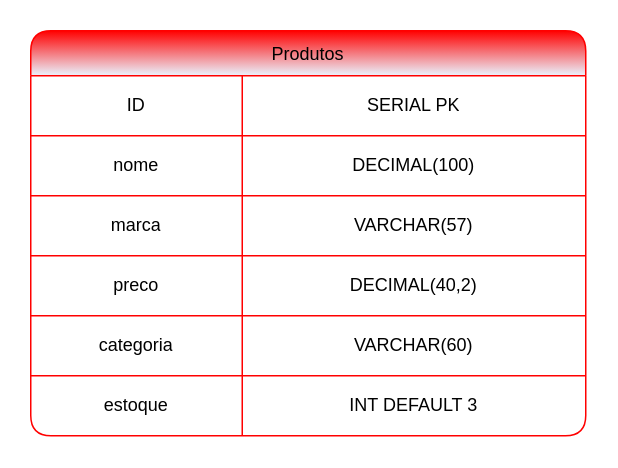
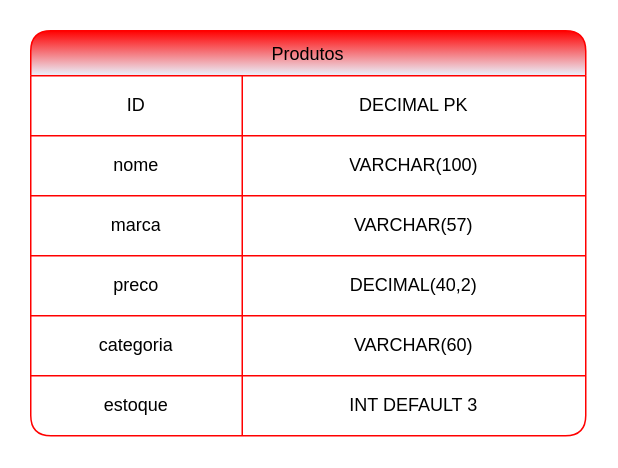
(414, 106) -> (414, 106)
(414, 166) -> (414, 166)
